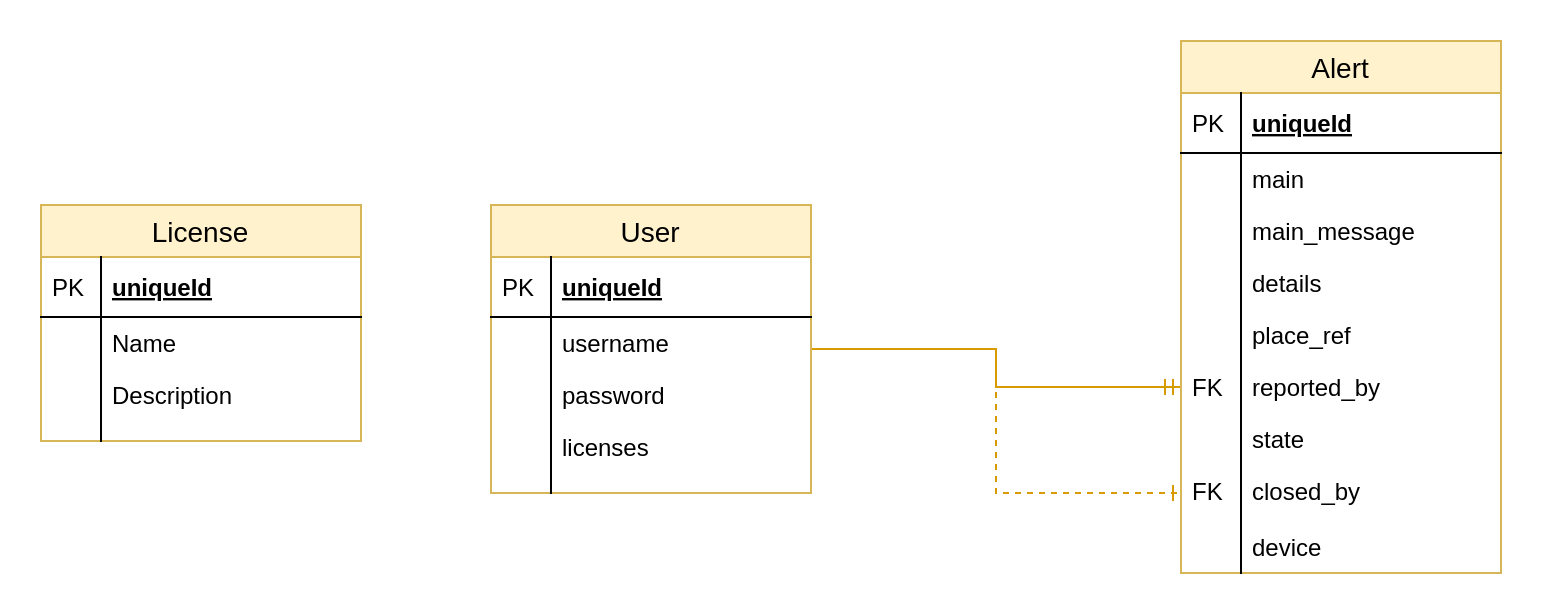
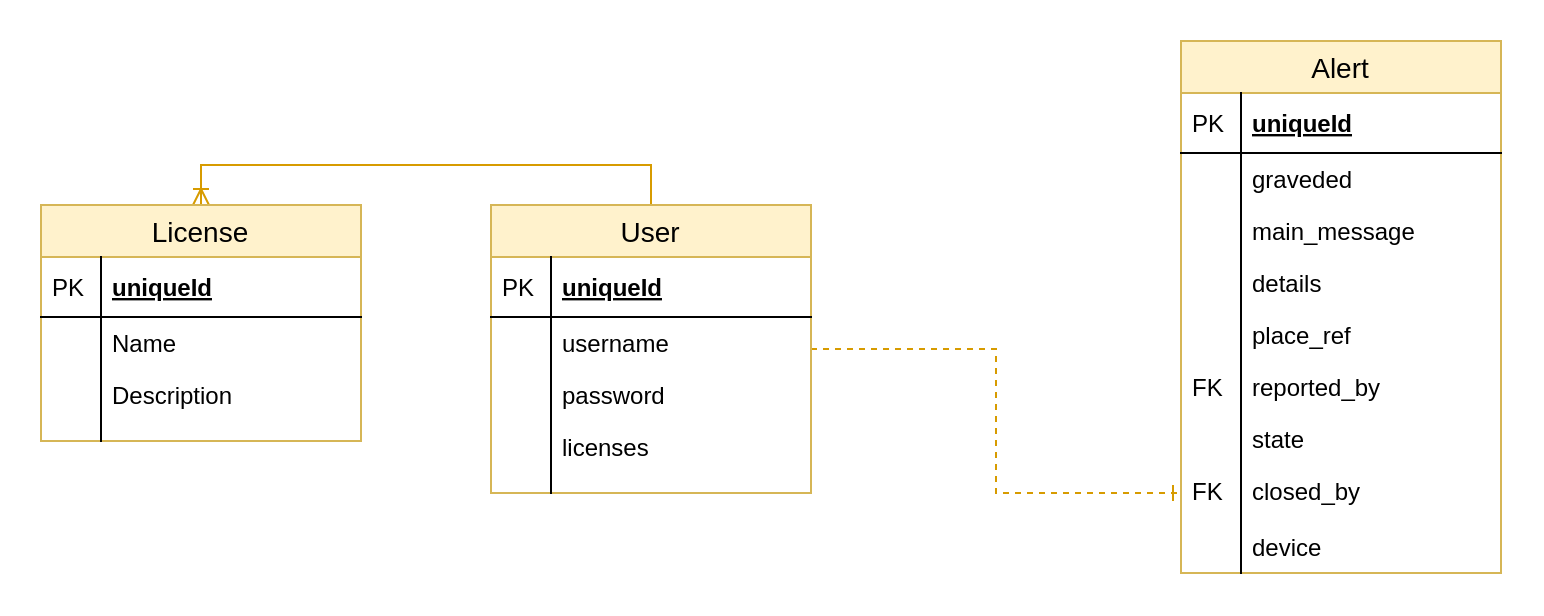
none -> (426, 165)
(1276, 180) -> (1306, 180)
(1090, 387) -> none
